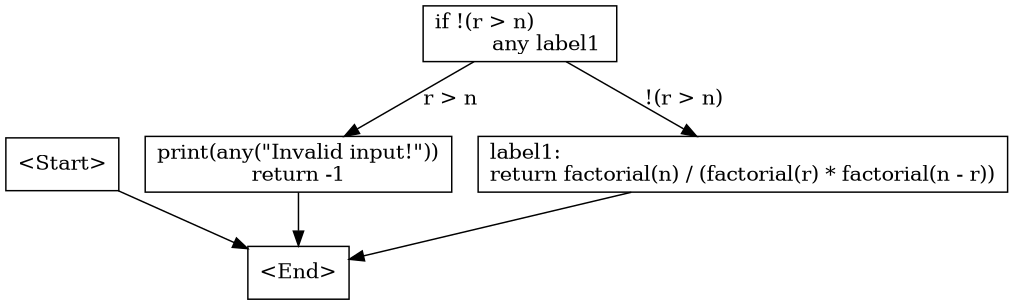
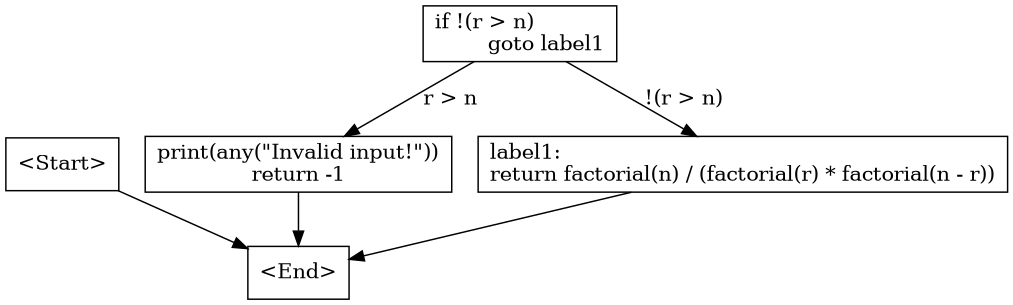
(520, 34) -> (520, 34)
